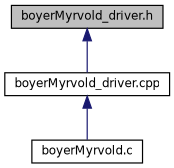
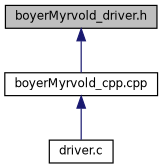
(87, 84) -> (81, 84)
(87, 152) -> (81, 152)
